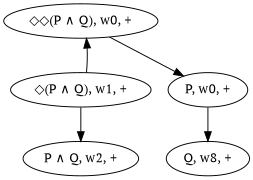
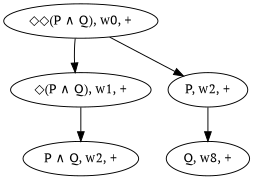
(87, 60) -> (74, 51)
(208, 90) -> (208, 90)
